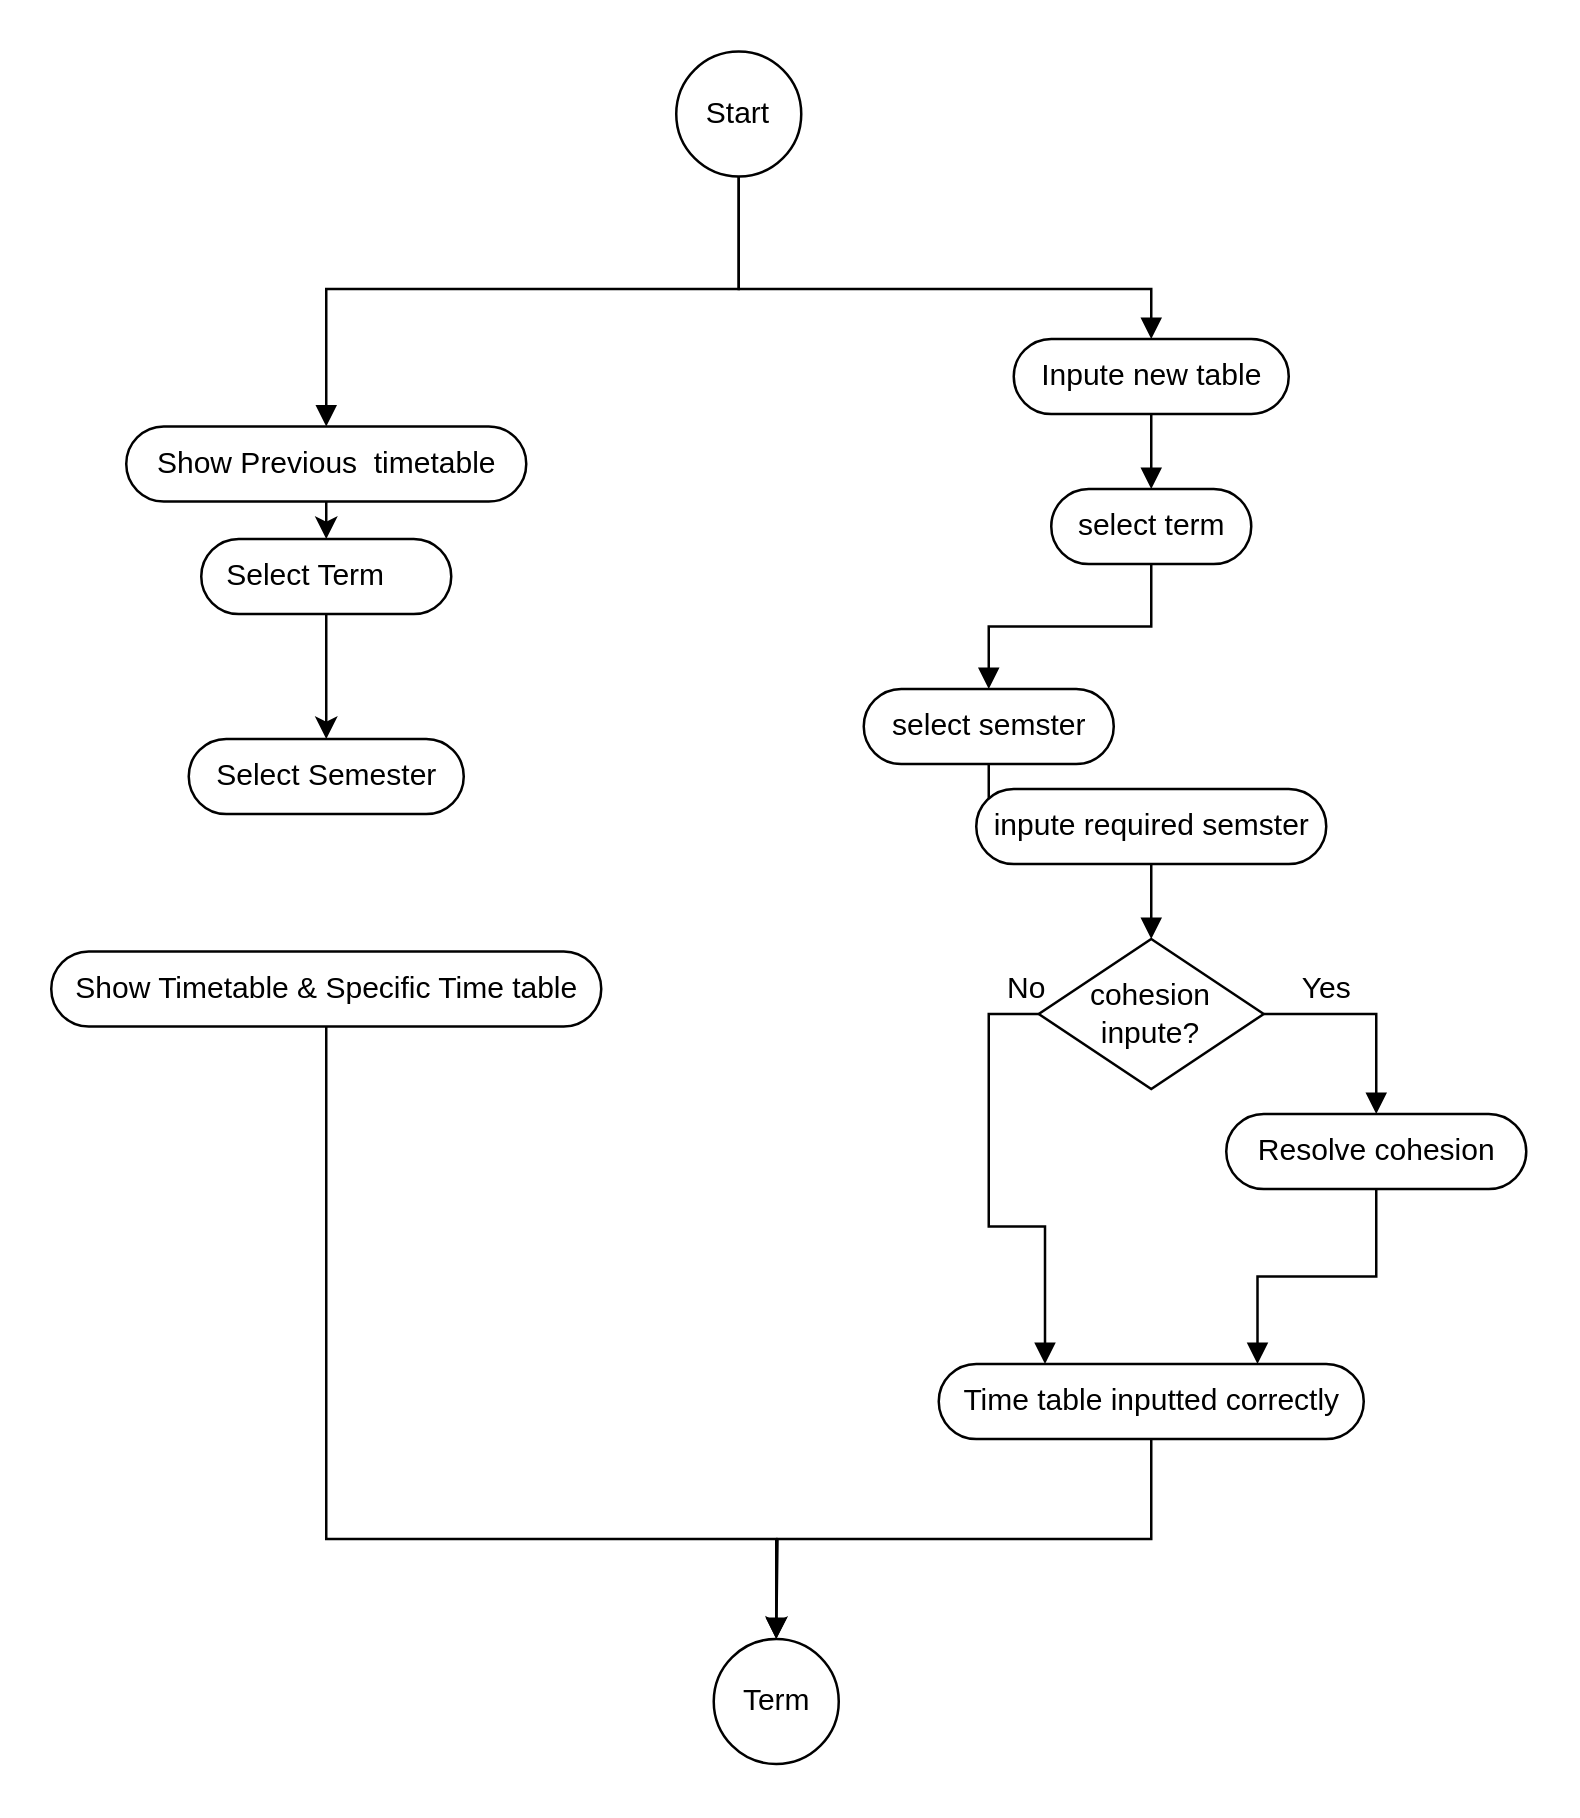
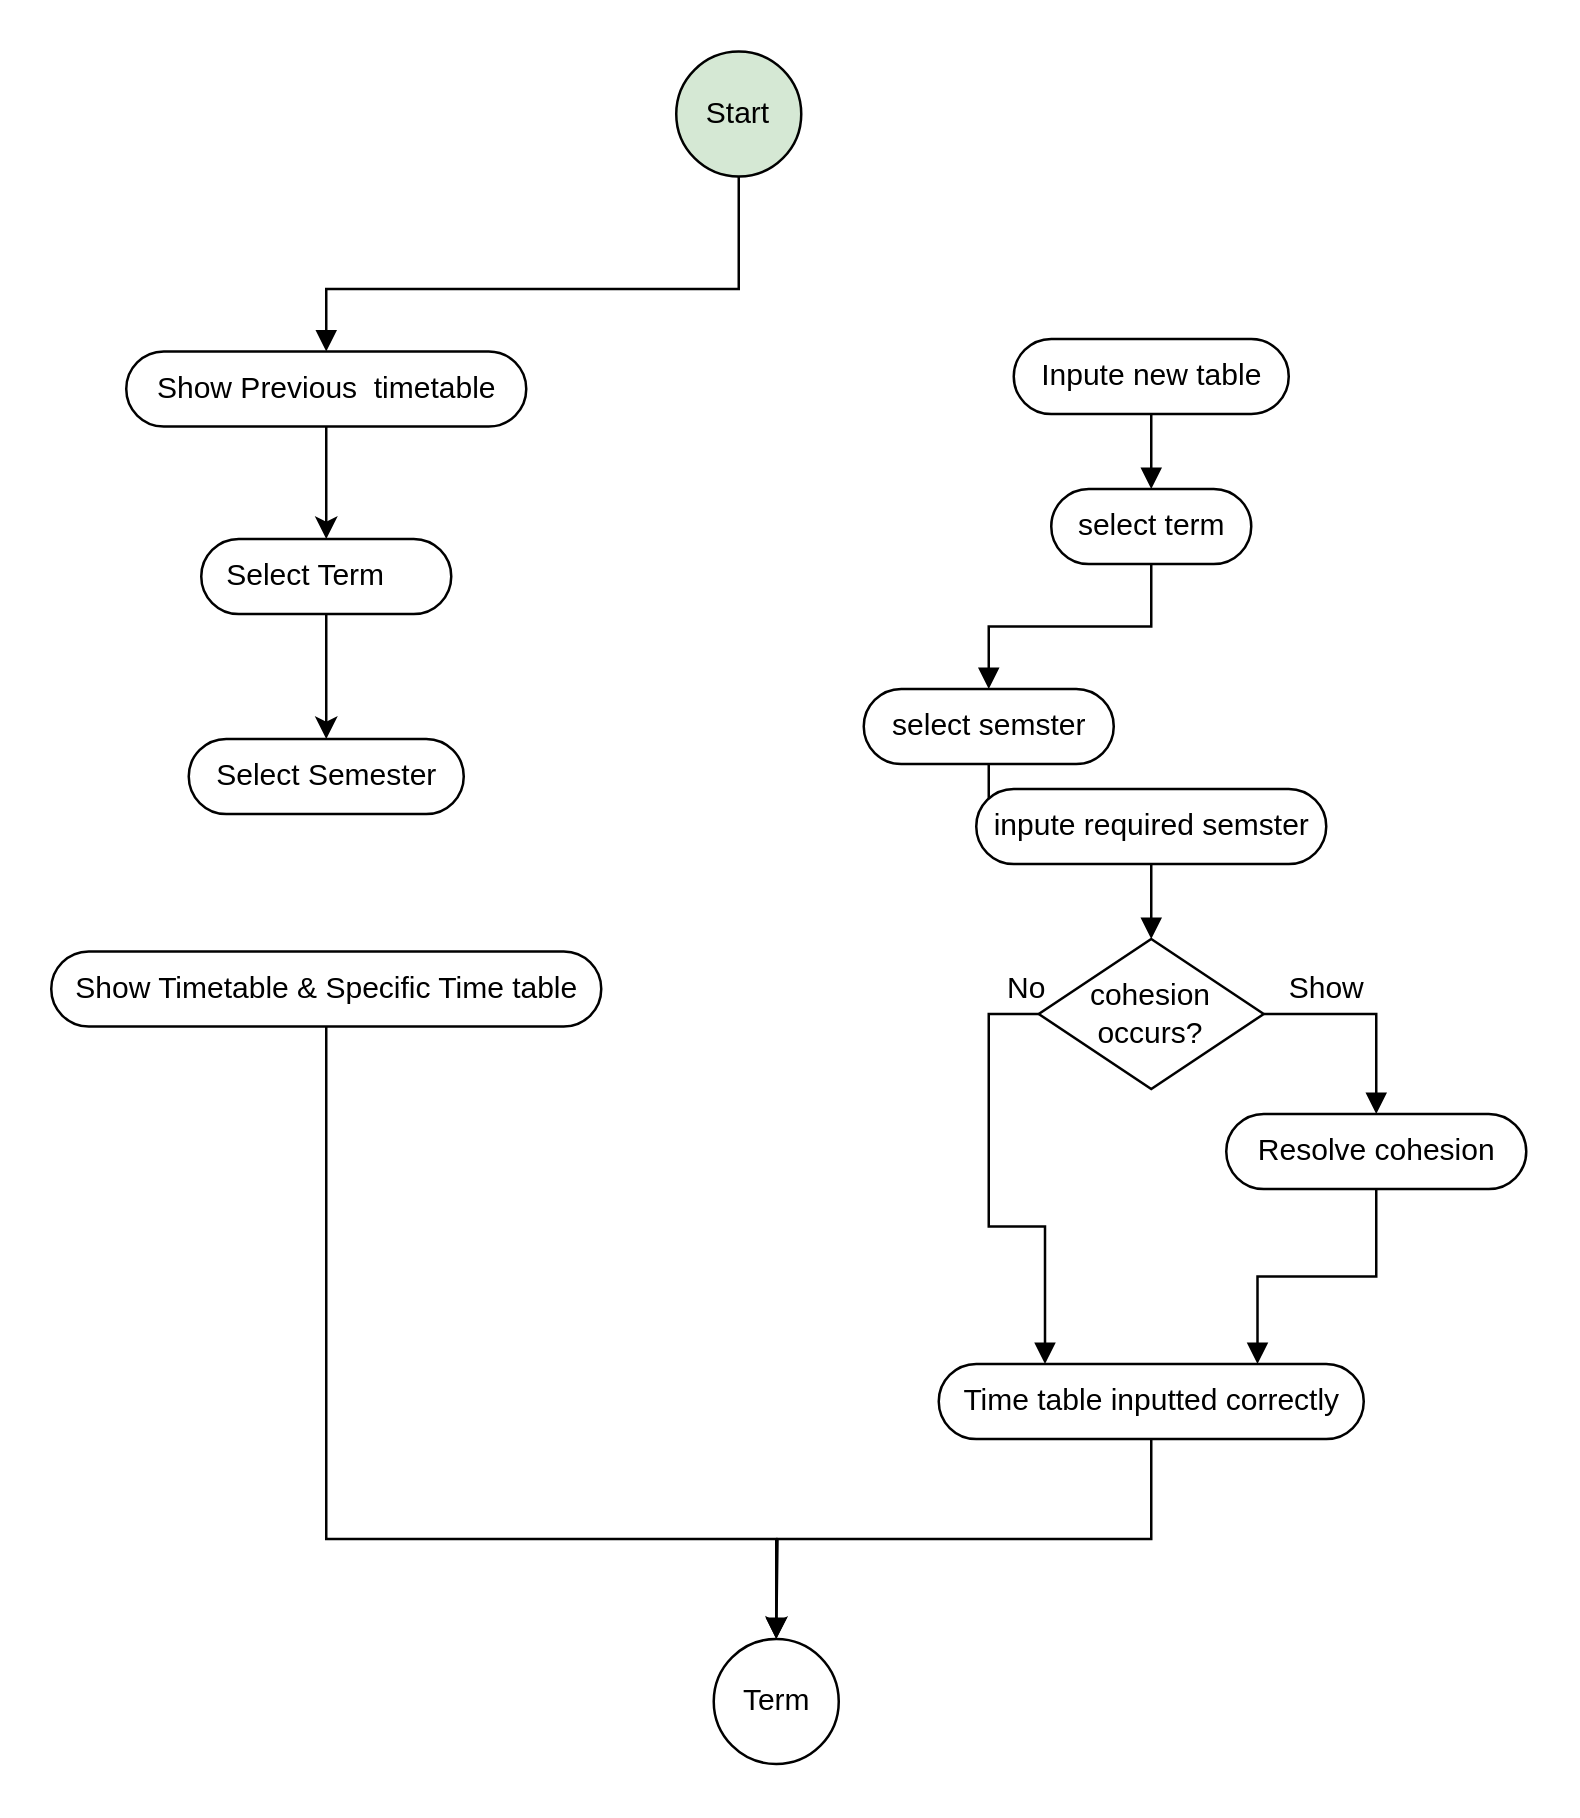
(739, 114) -> (739, 114)
(959, 289) -> none
(326, 464) -> (326, 389)
(1328, 989) -> (1328, 989)
(1151, 1014) -> (1151, 1014)
